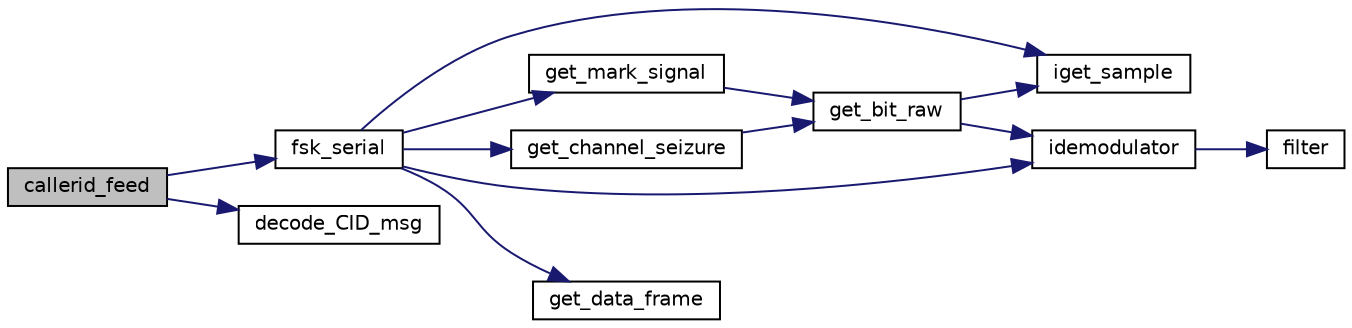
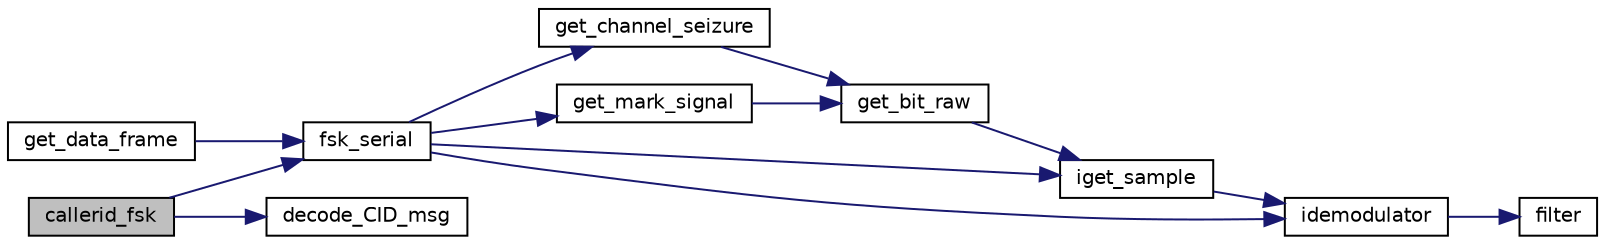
(986, 128) -> (1239, 196)
(88, 187) -> (101, 217)
(476, 220) -> (239, 141)
